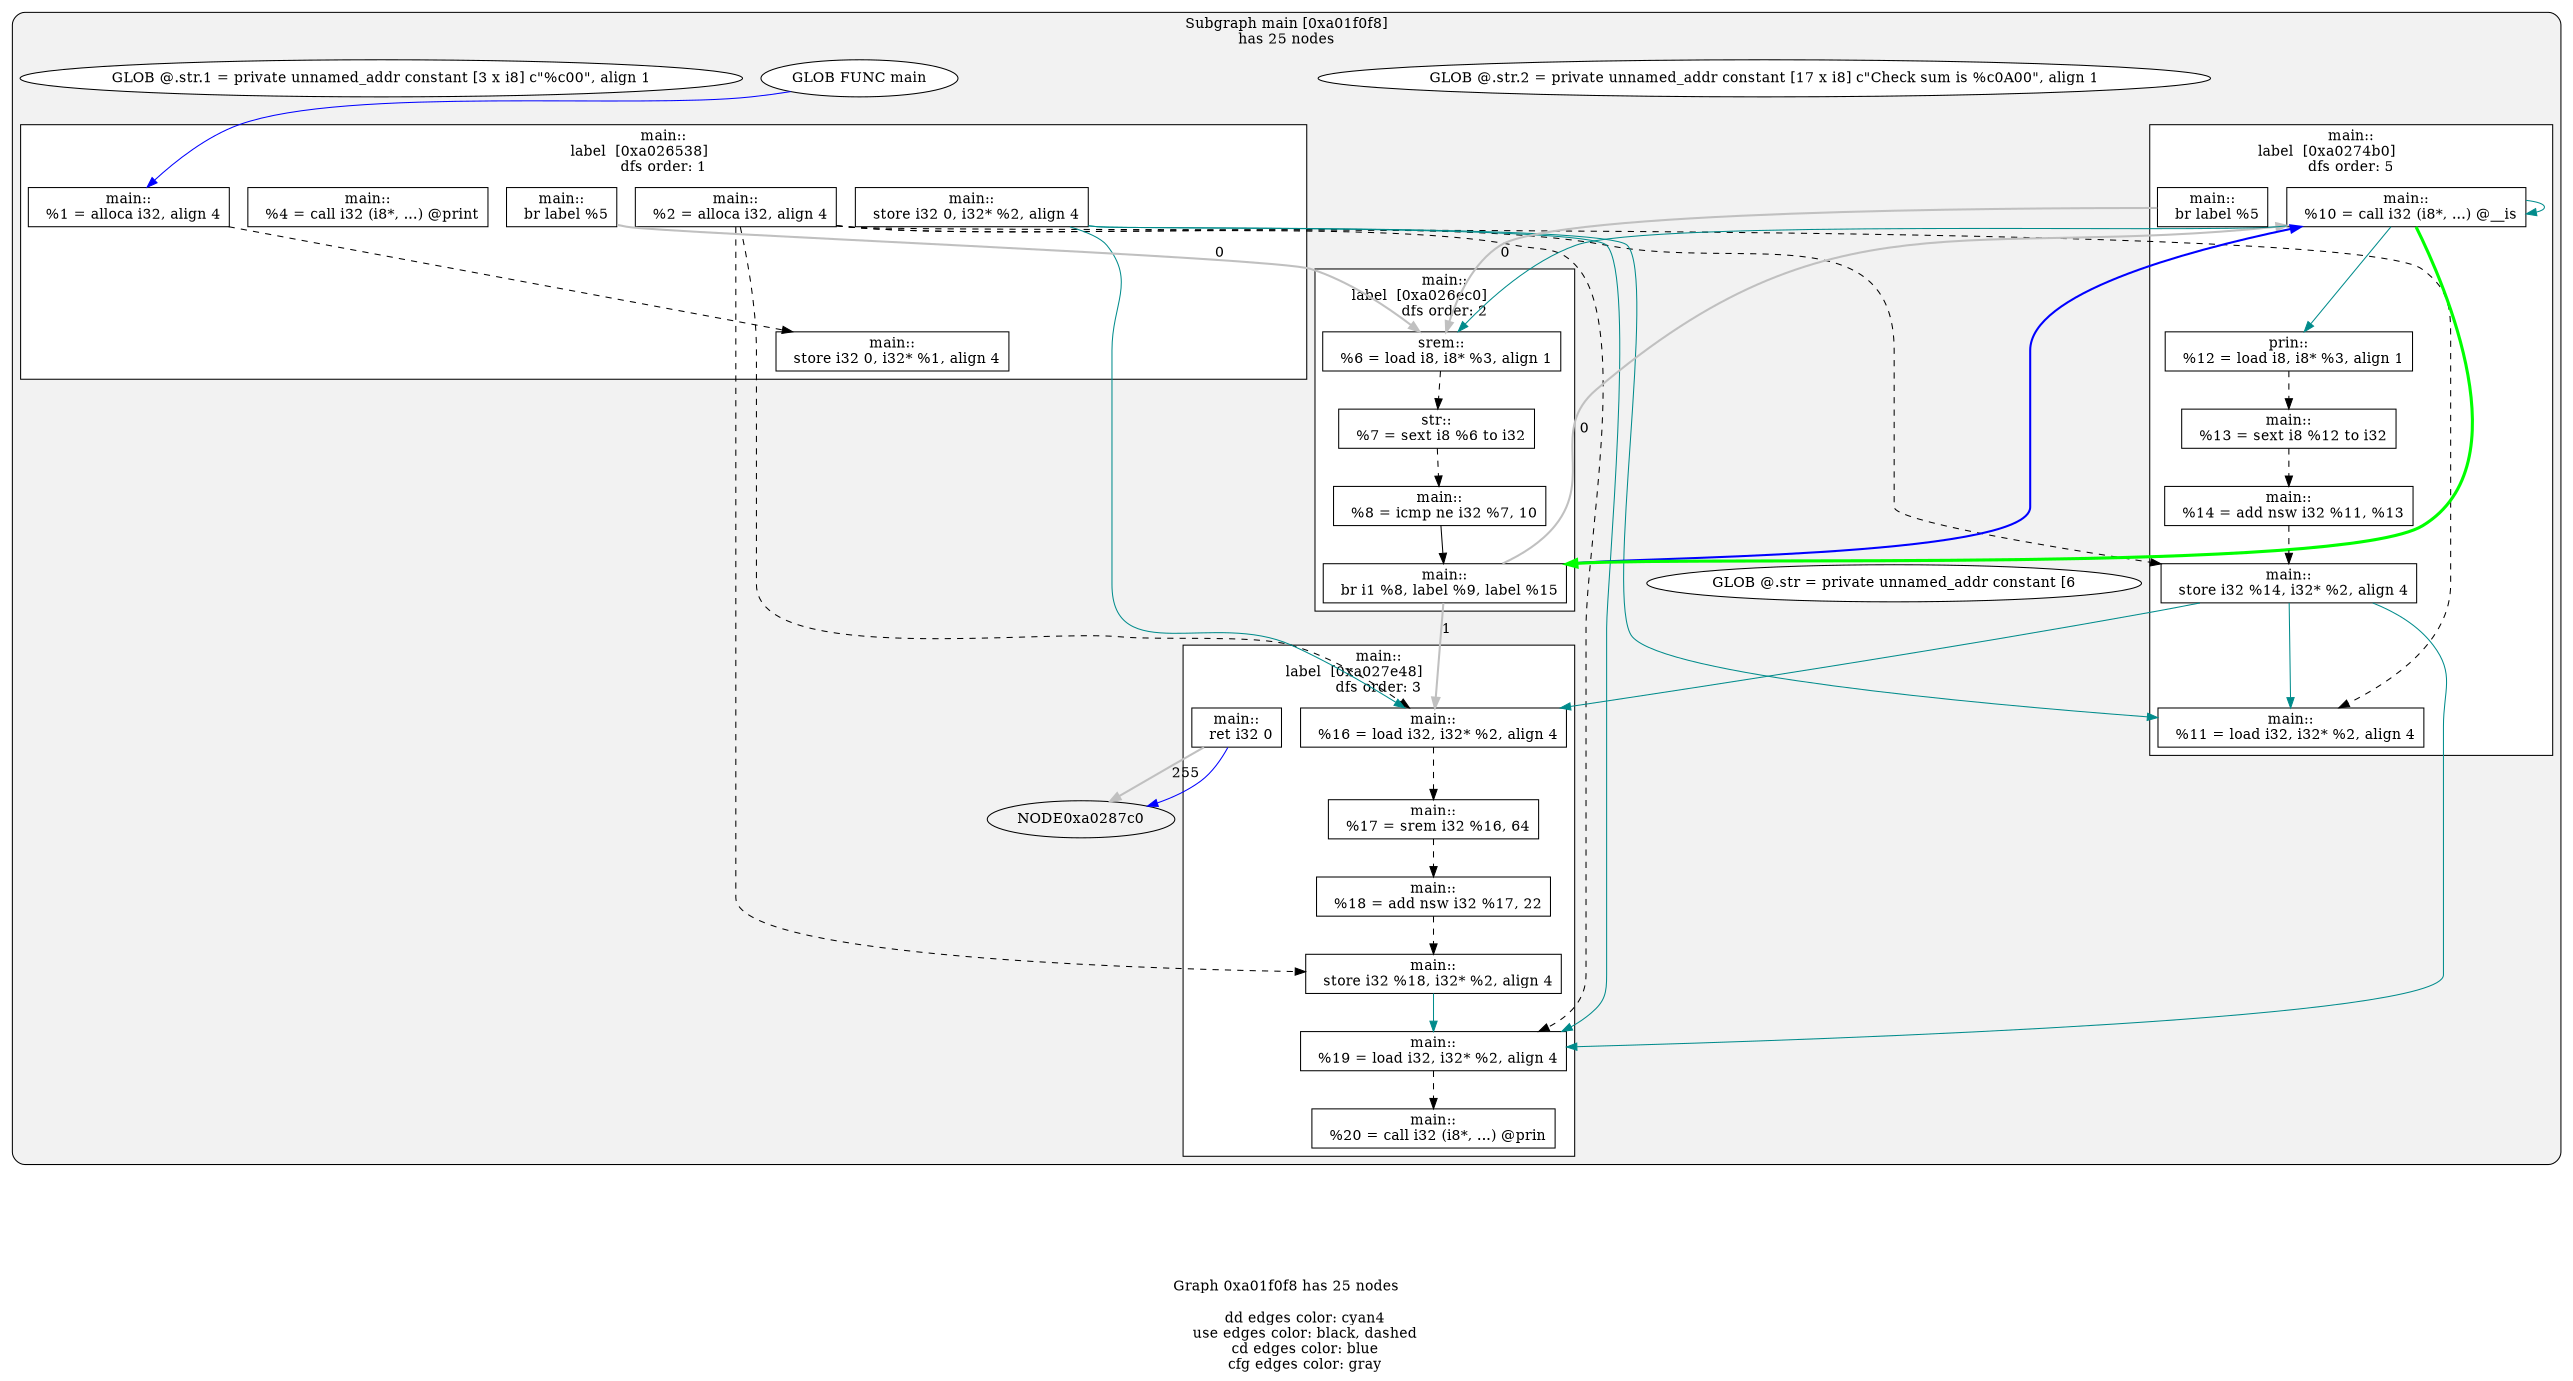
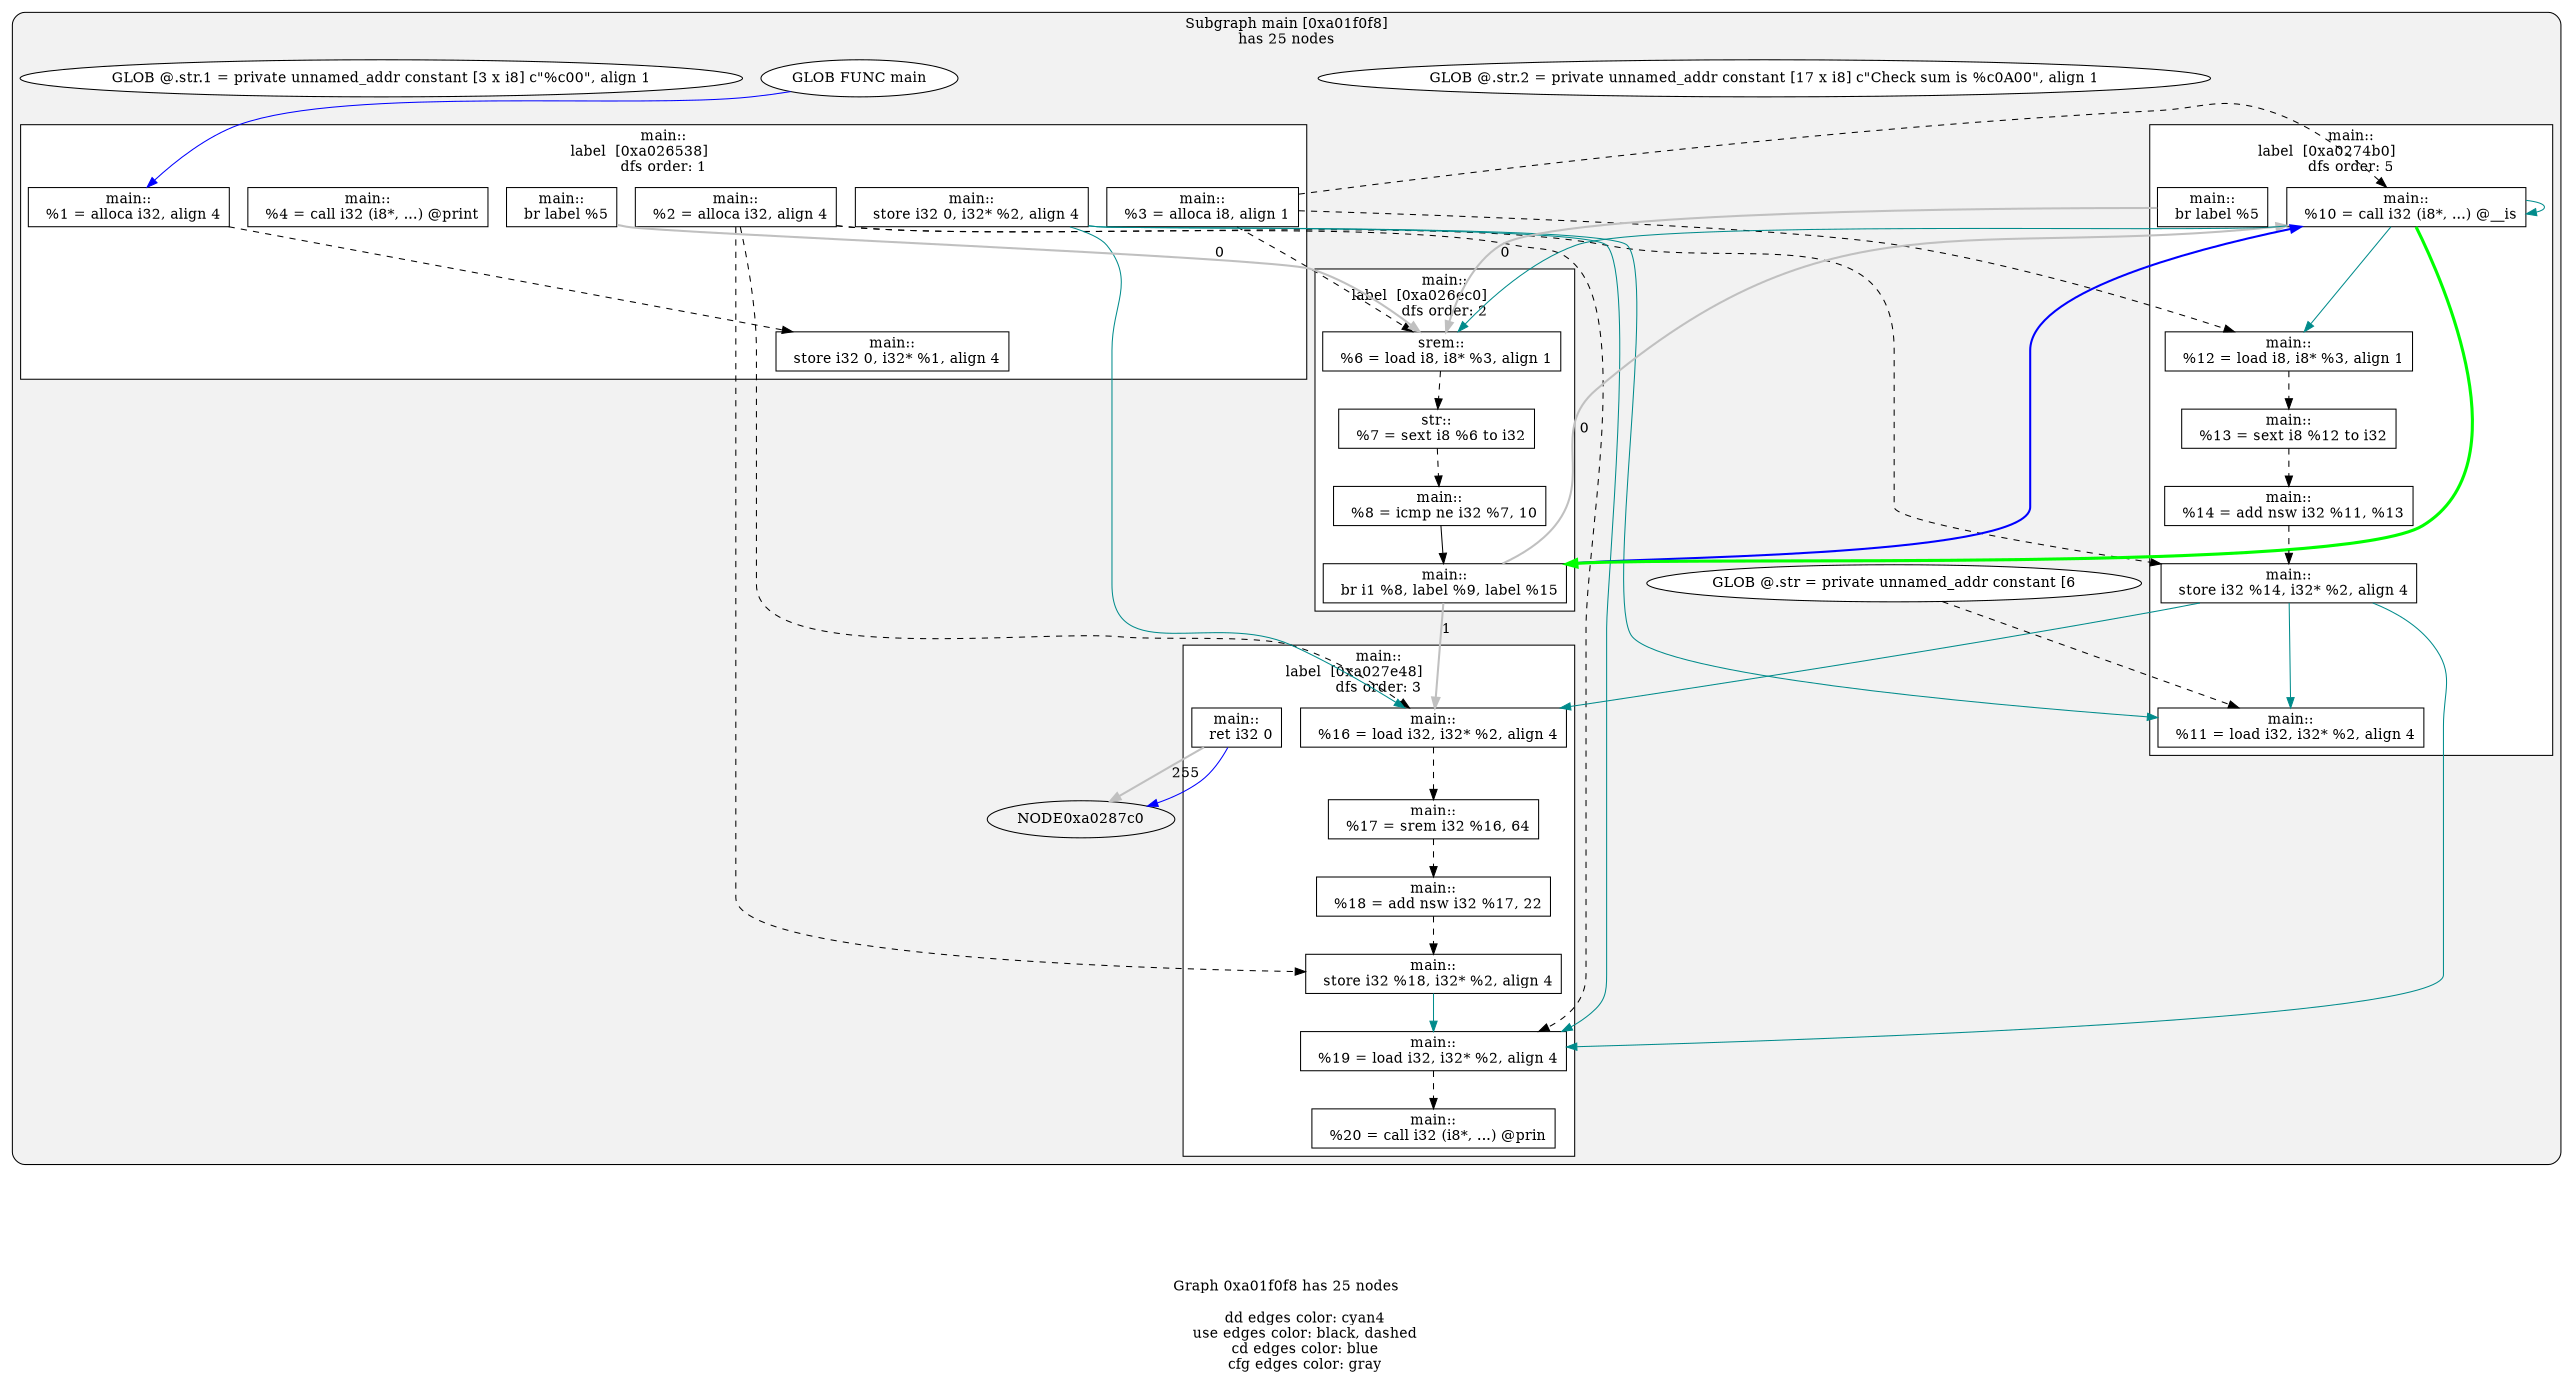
none -> (1203, 207)
(1927, 235) -> (2086, 653)
(2289, 351) -> (2289, 351)
